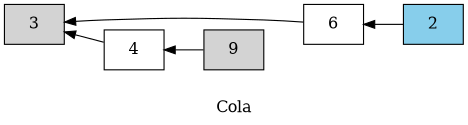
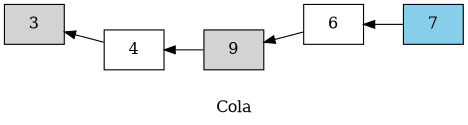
(190, 18) -> (289, 36)
(433, 24) -> (433, 24)
